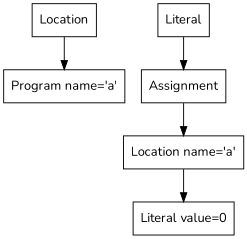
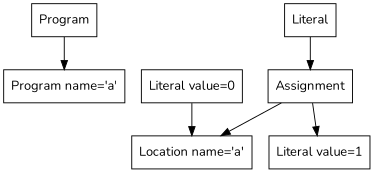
(64, 20) -> (64, 20)
none -> (319, 152)
(184, 181) -> (192, 115)
